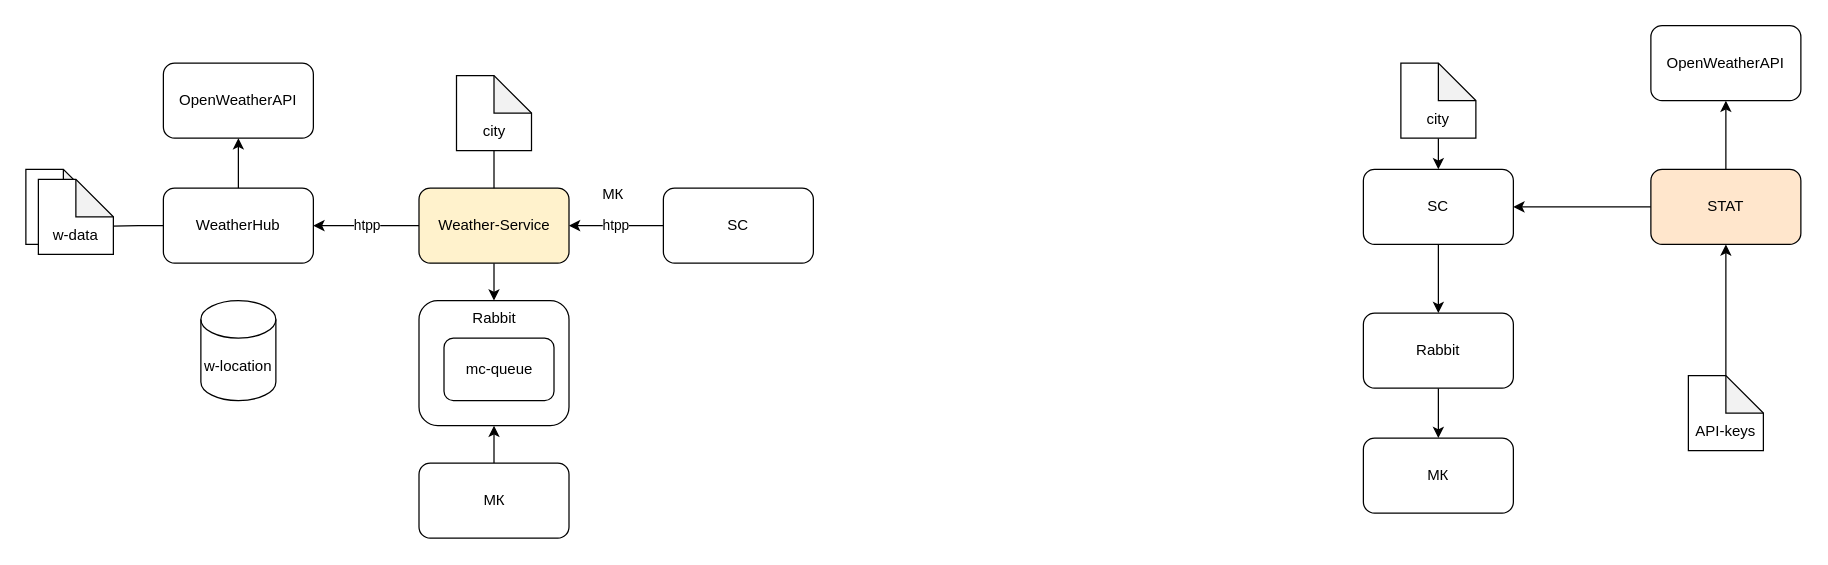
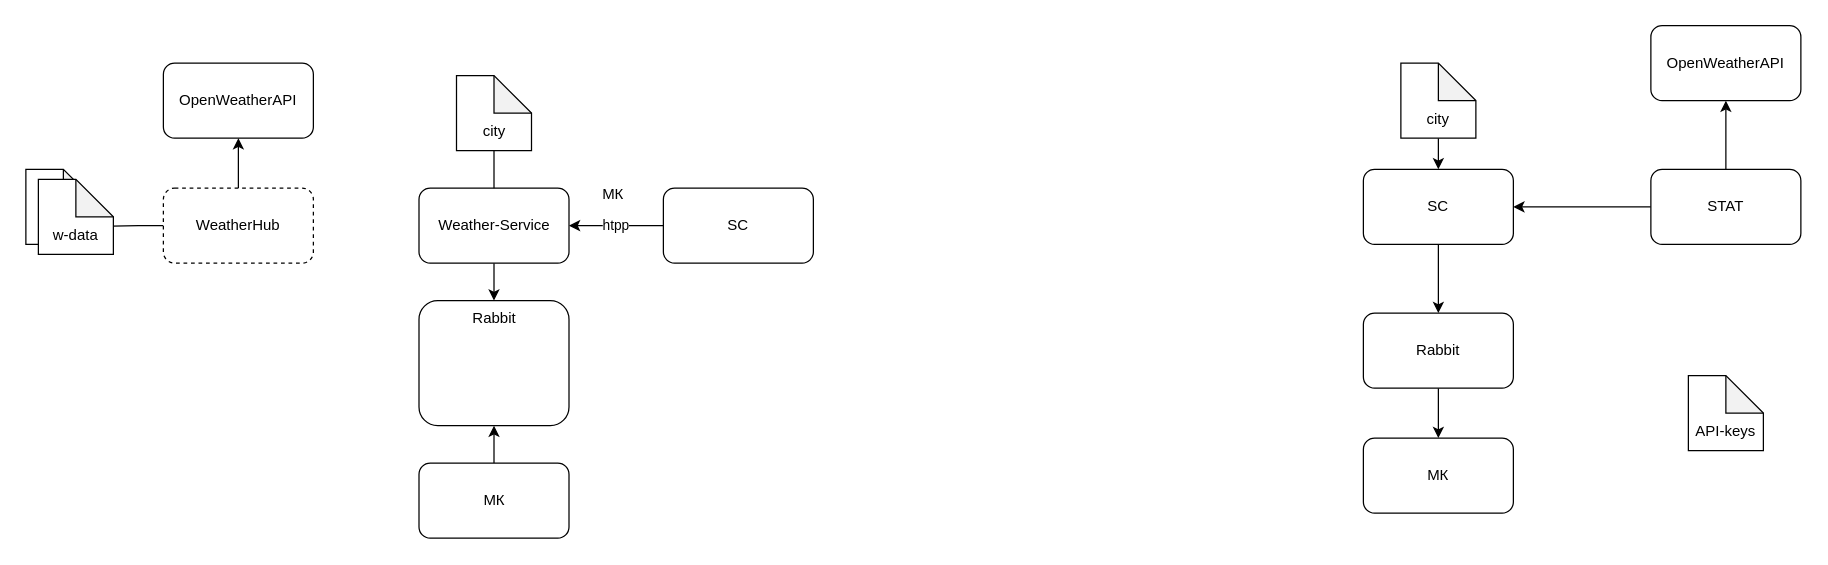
(1726, 207) -> (1726, 207)
(238, 226) -> (238, 226)
(370, 226) -> none
(494, 226) -> (494, 226)
(1726, 313) -> none
(238, 351) -> none
(499, 369) -> none
